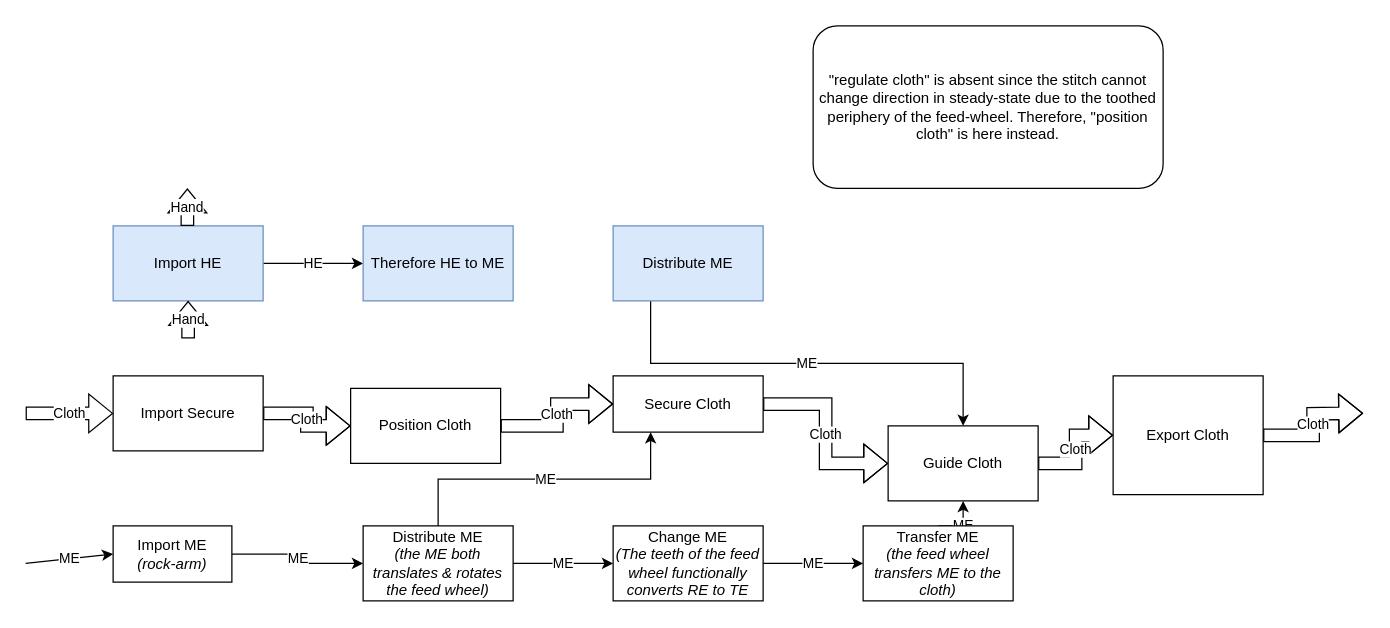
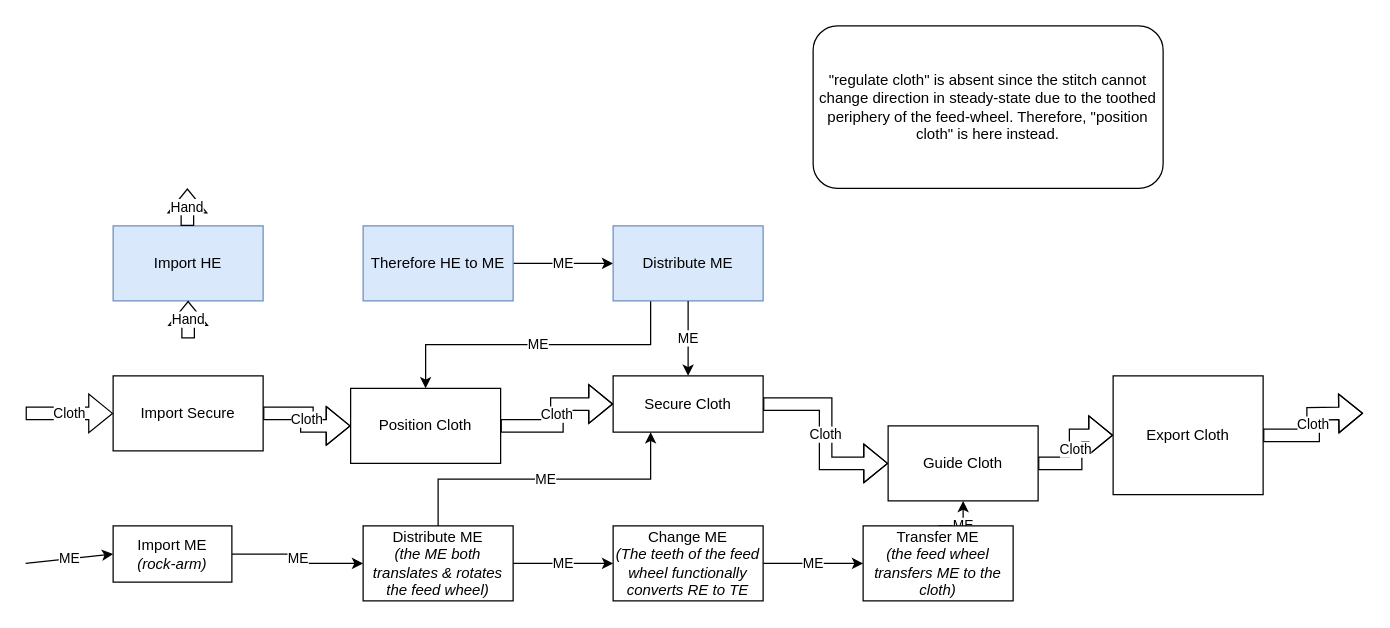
(309, 263) -> none
none -> (559, 263)
none -> (688, 334)
(823, 363) -> (522, 344)
